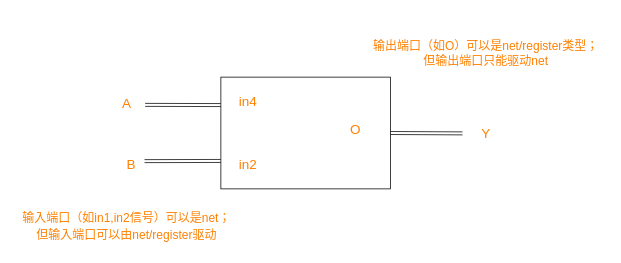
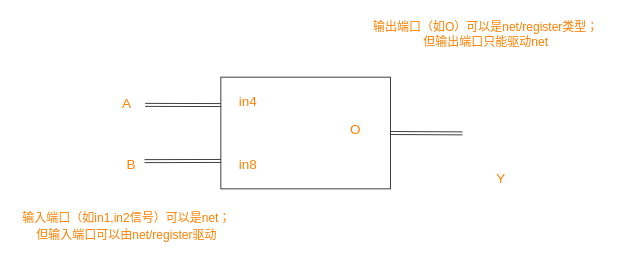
(486, 53) -> (486, 34)
(486, 133) -> (501, 178)
(248, 165) -> (248, 165)
